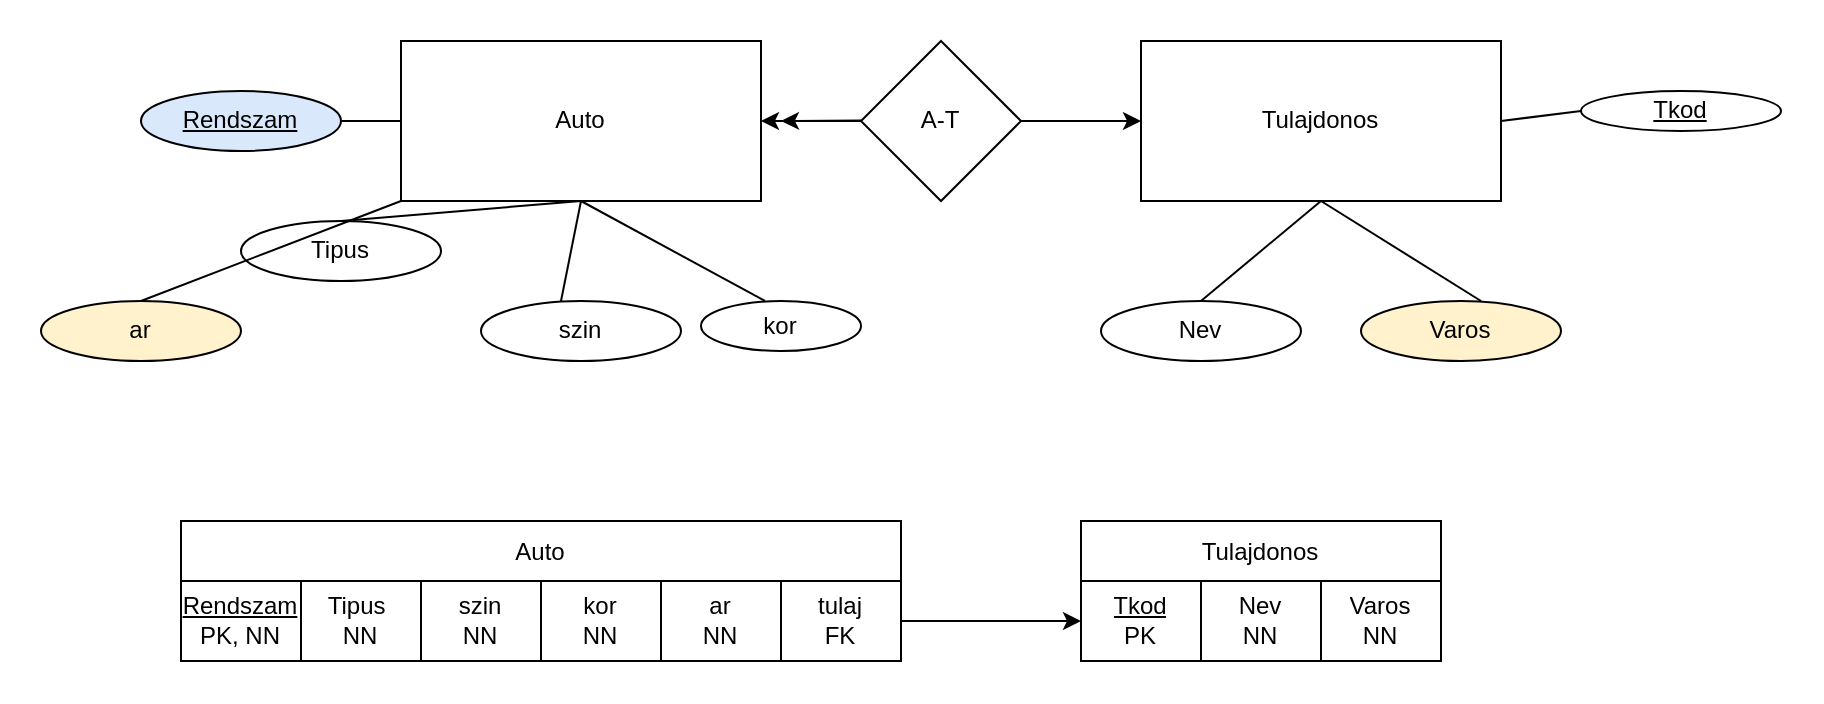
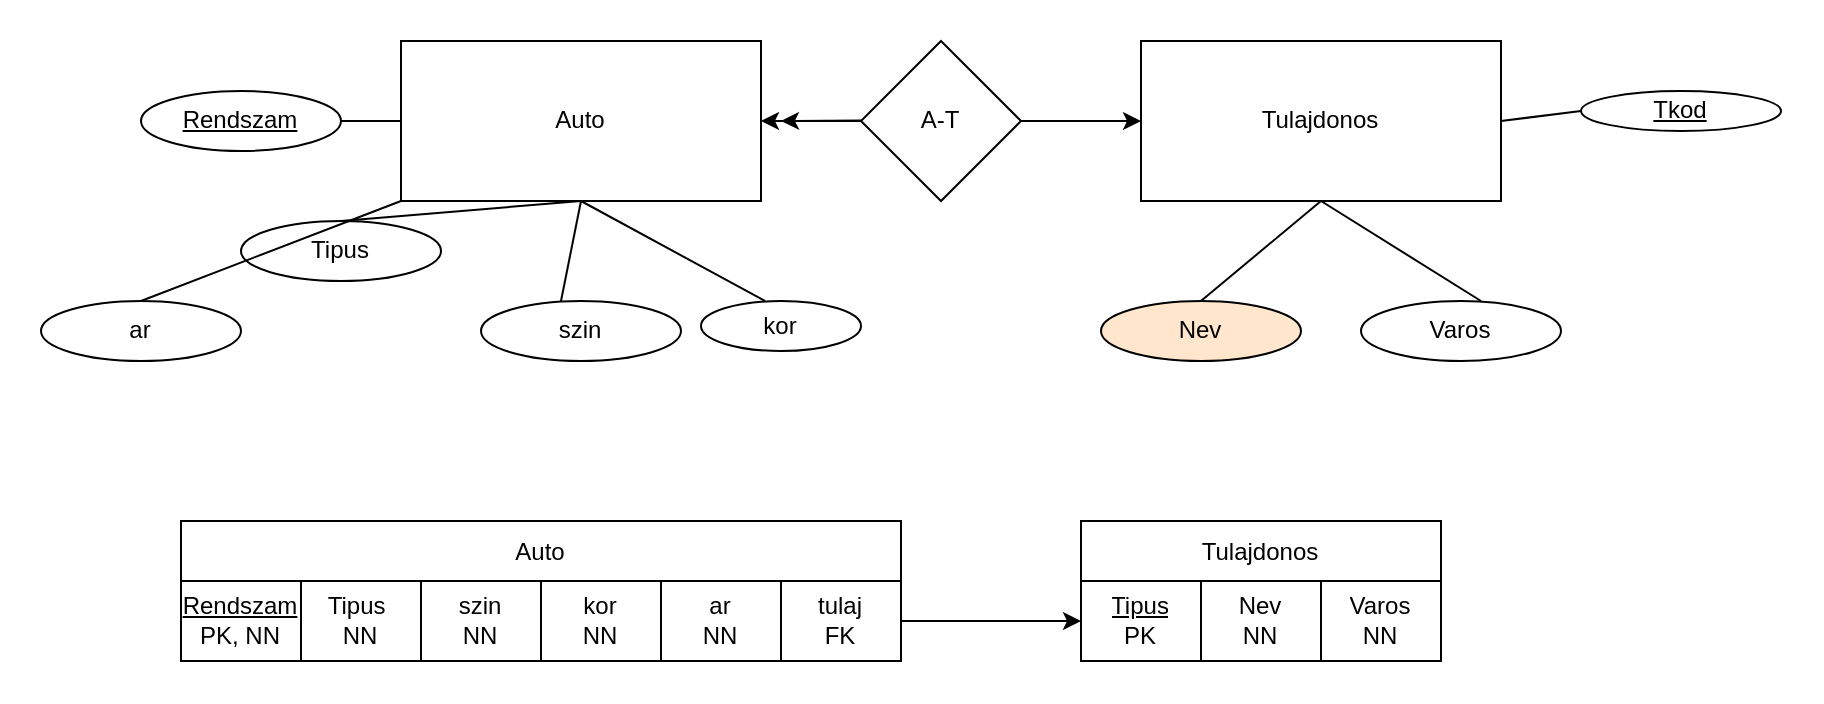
(241, 121) -> (241, 121)
(141, 331) -> (141, 331)
(1201, 331) -> (1201, 331)
(1461, 331) -> (1461, 331)
(1141, 621) -> (1141, 621)
